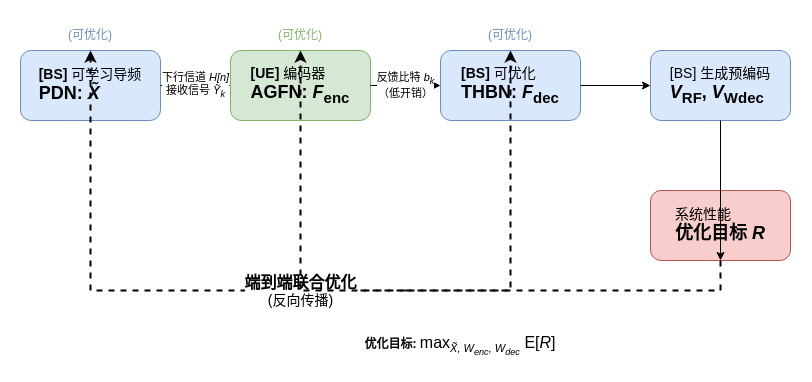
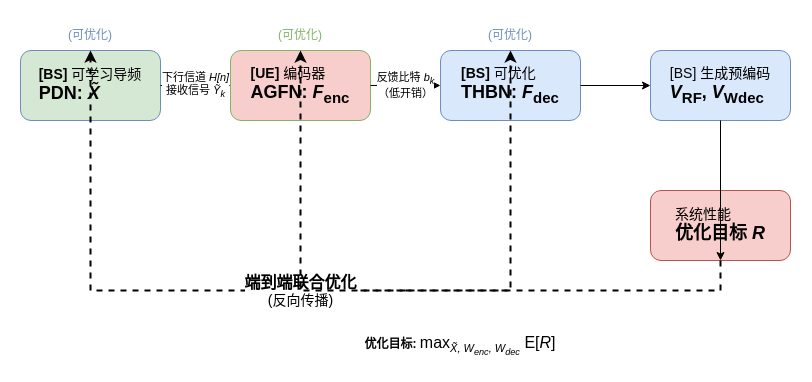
(91, 86) -> (91, 86)
(301, 86) -> (301, 86)
